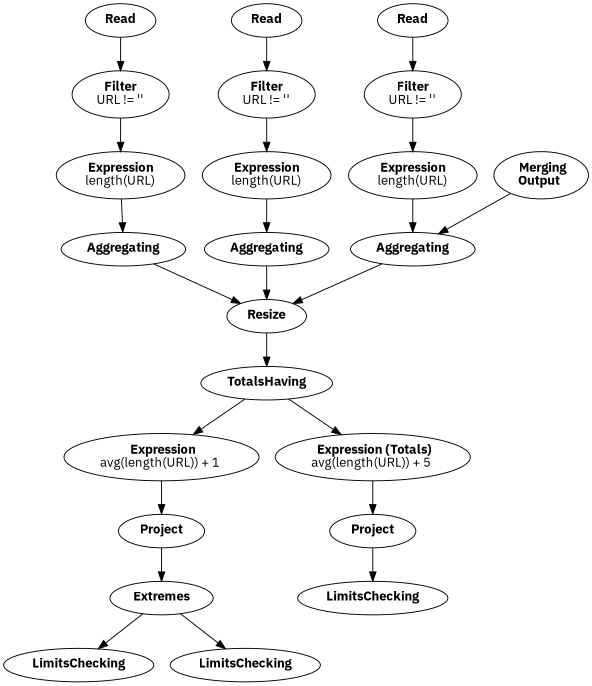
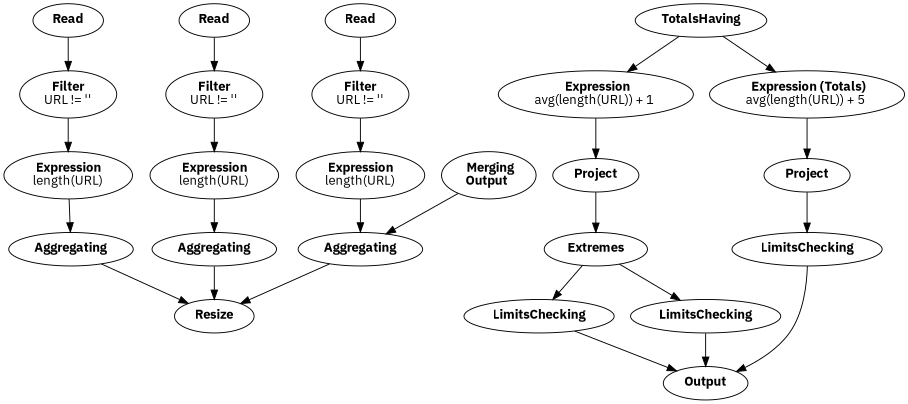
(267, 345) -> none
none -> (706, 383)
